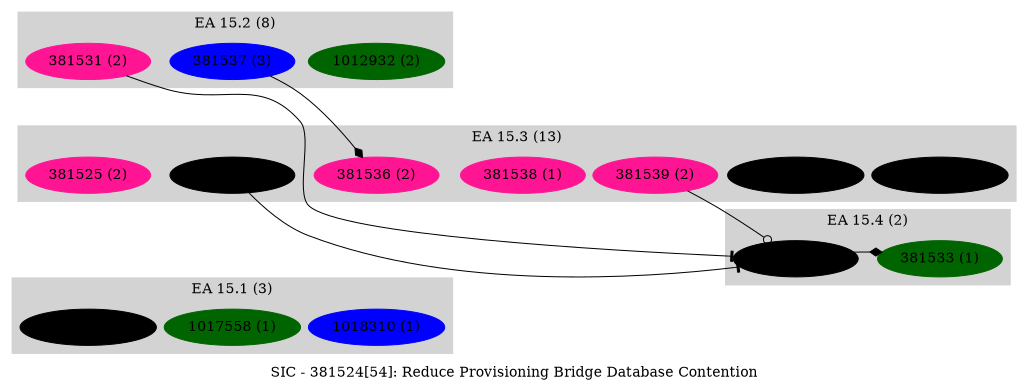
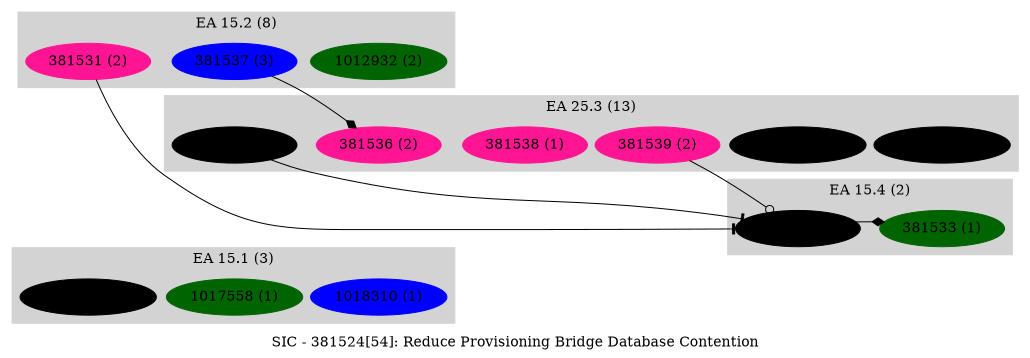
(517, 137) -> (591, 107)
(88, 175) -> none
